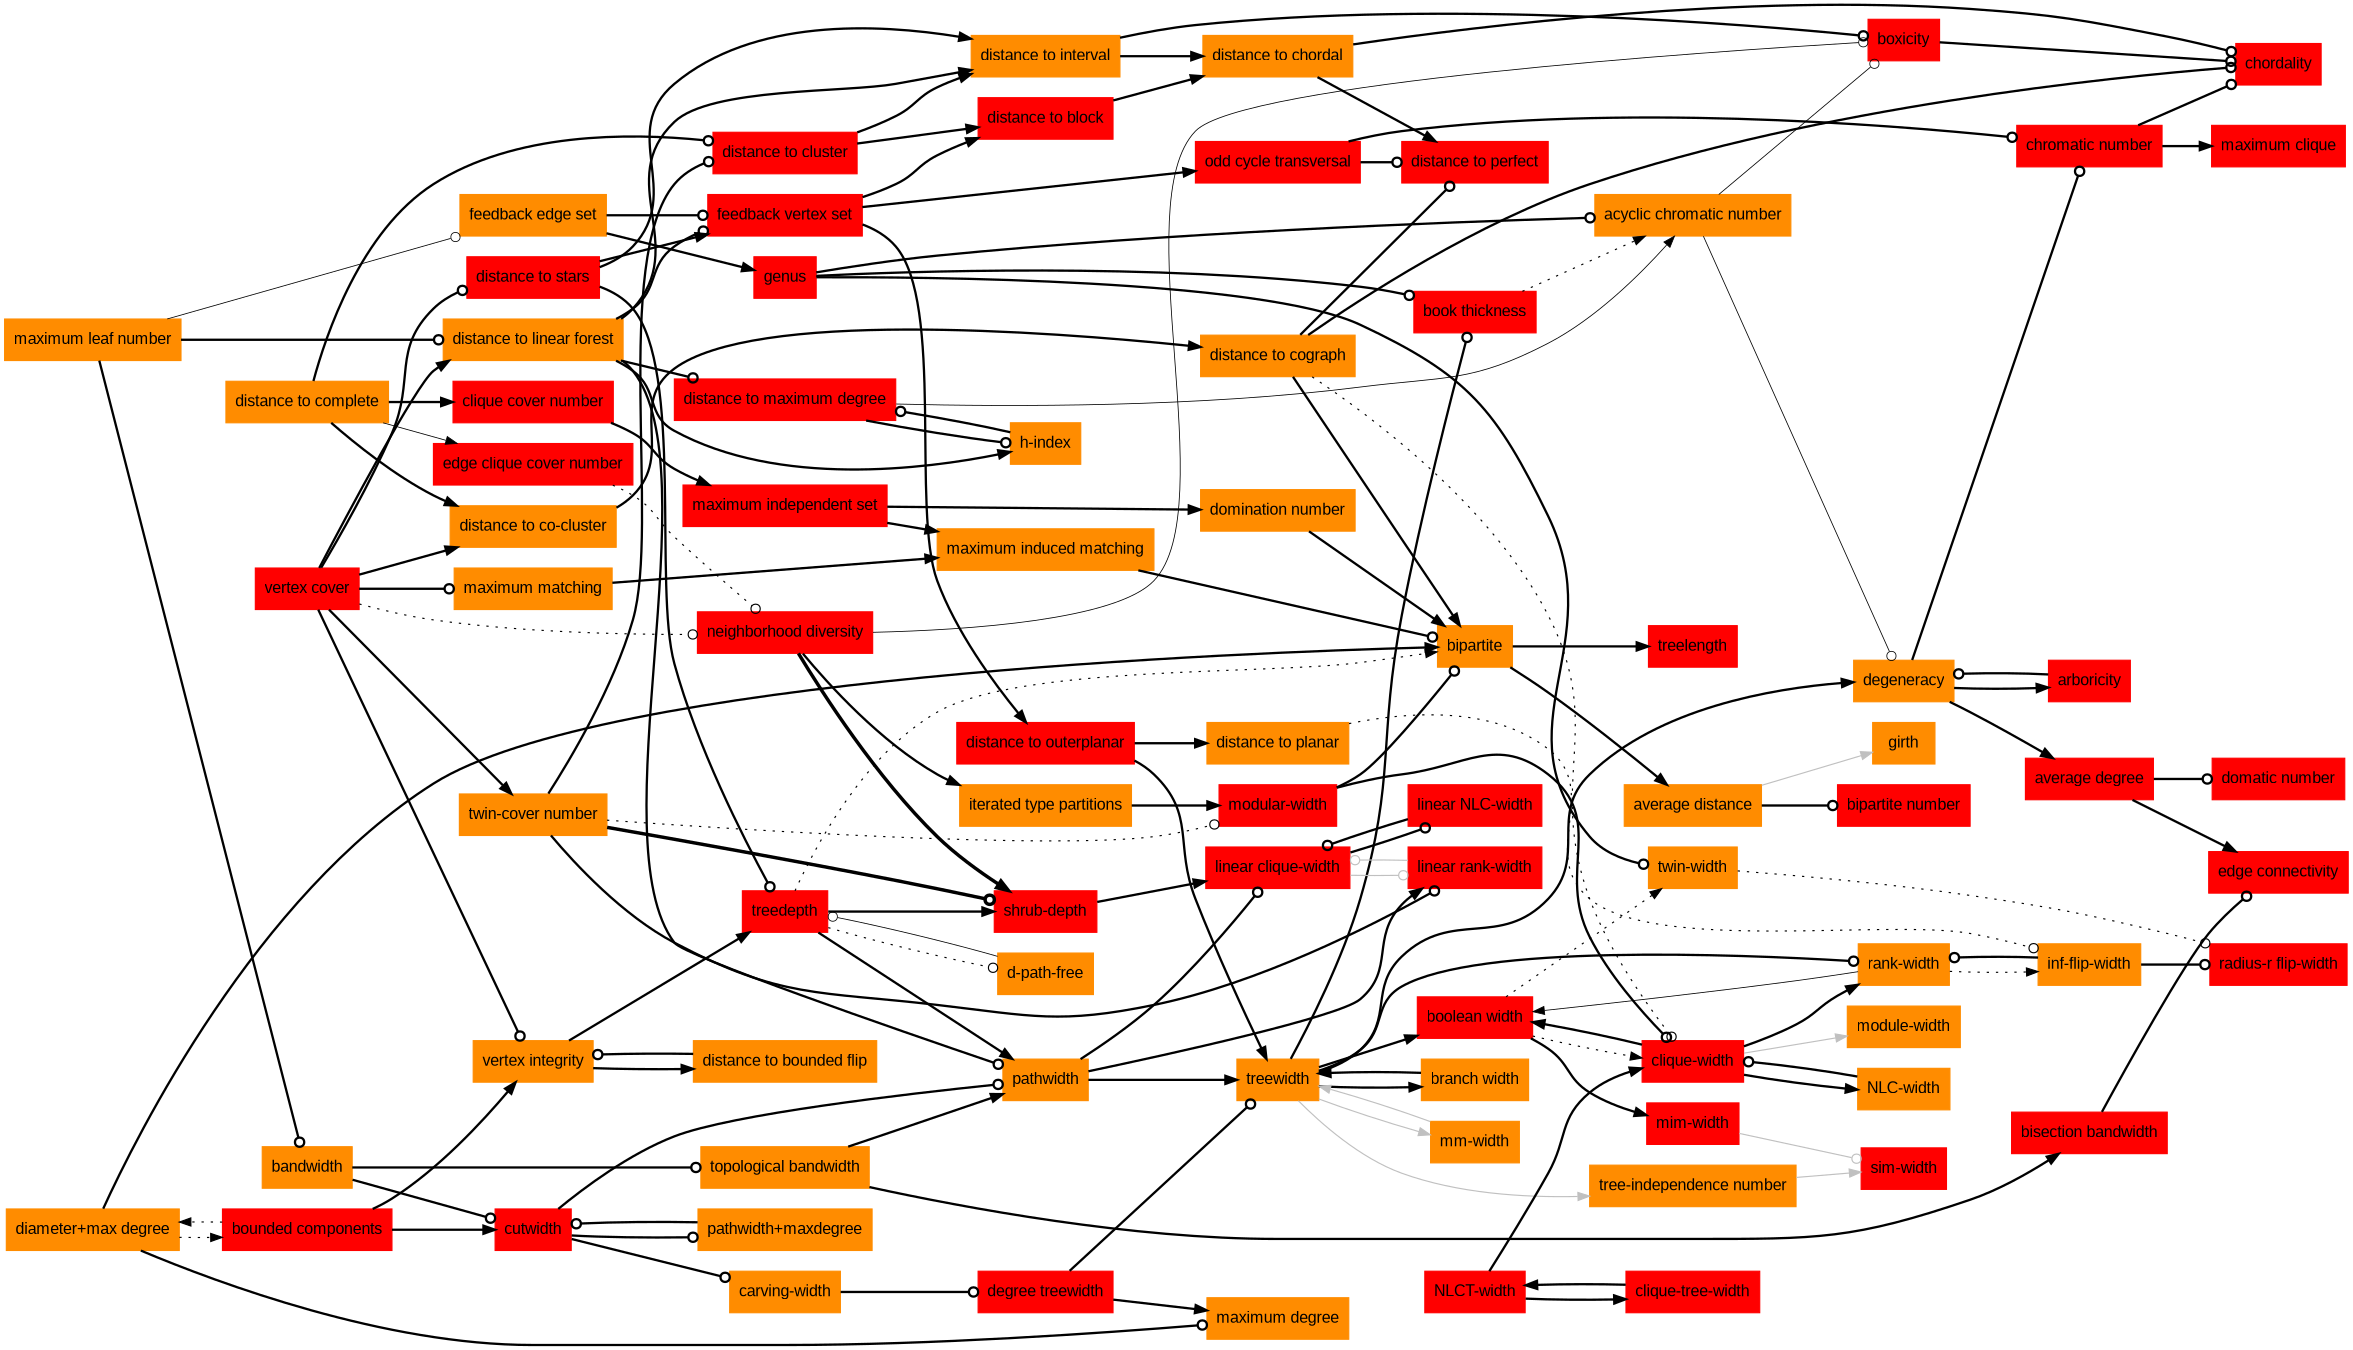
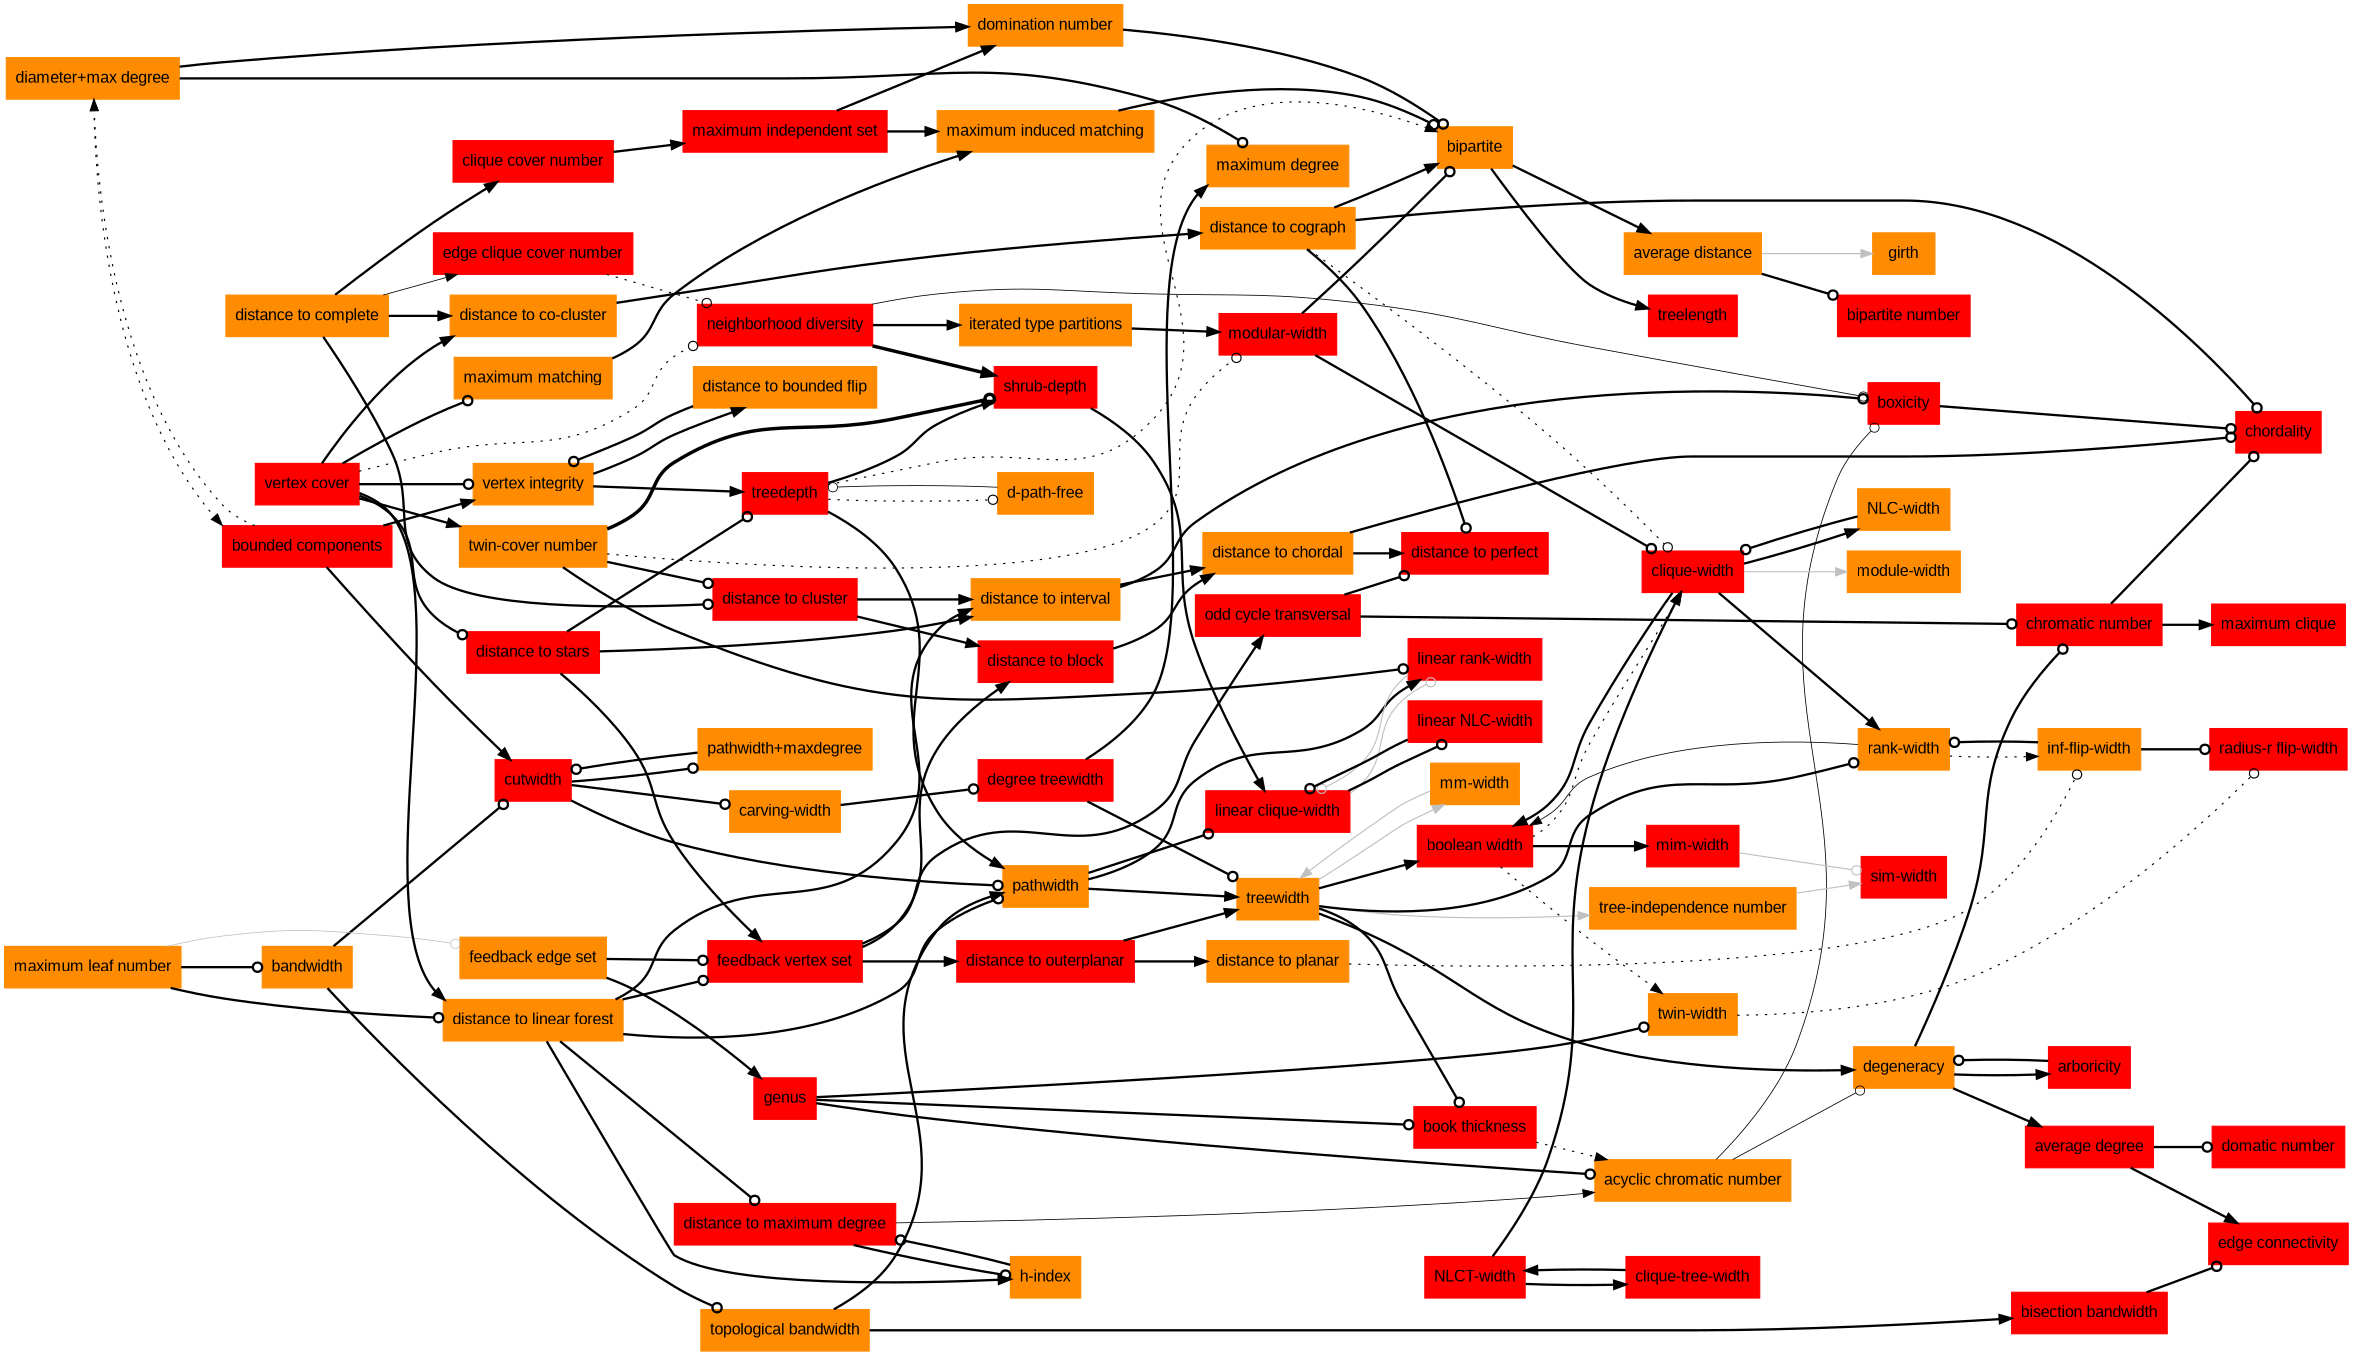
(309, 279) -> (308, 931)
(1372, 575) -> (1288, 55)
(615, 723) -> (567, 40)
(1475, 1080) -> none
